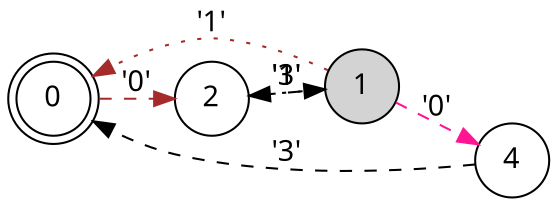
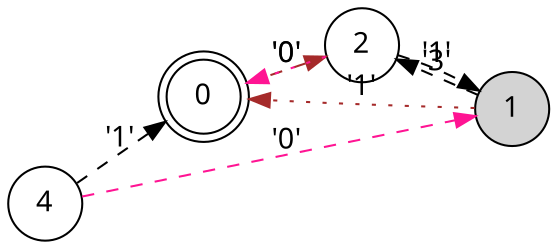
none -> (296, 66)
(277, 93) -> (430, 66)
(428, 119) -> (269, 158)
(287, 153) -> (120, 139)
